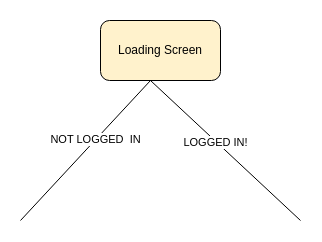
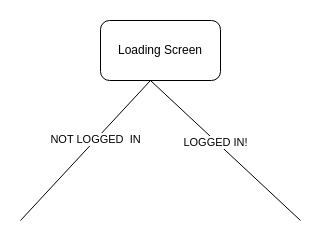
(161, 51) -> (161, 51)
